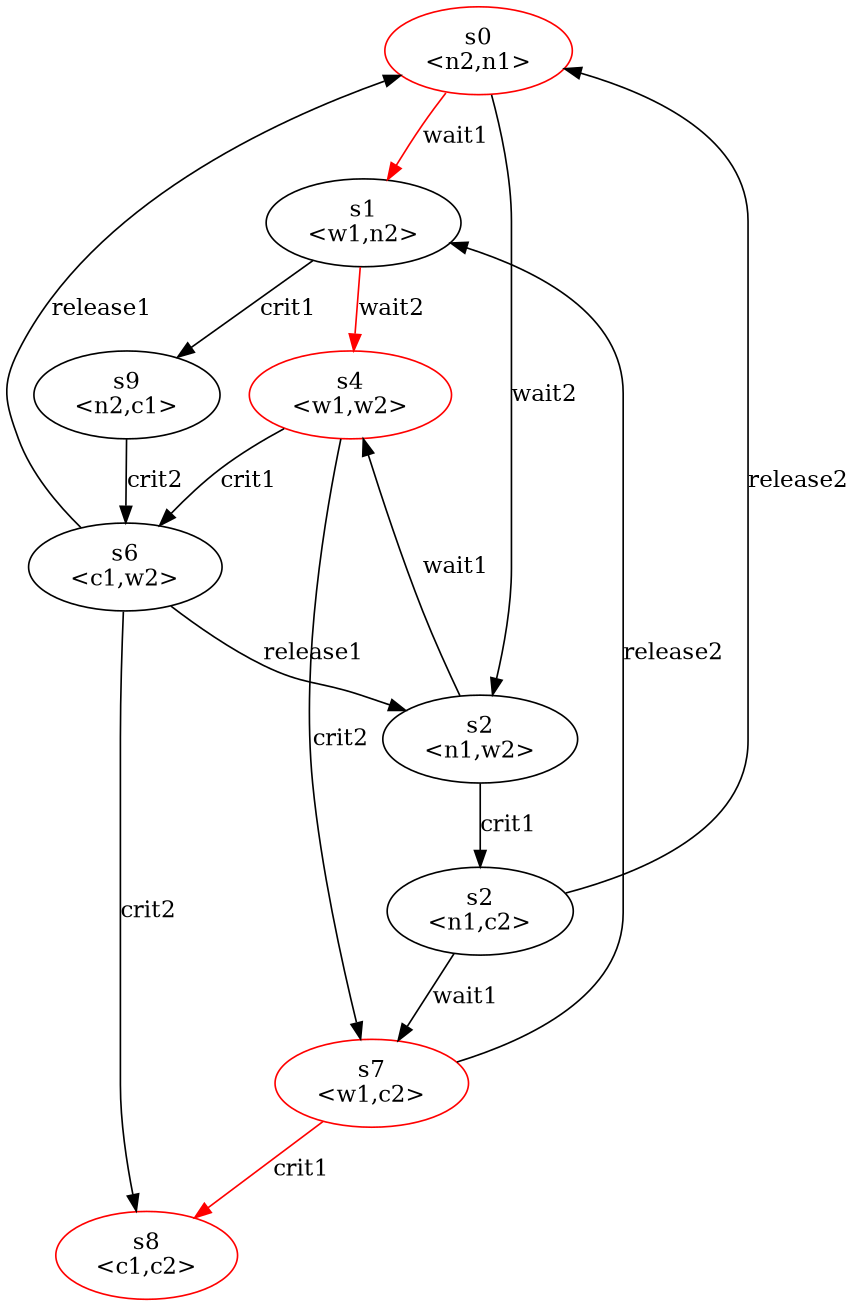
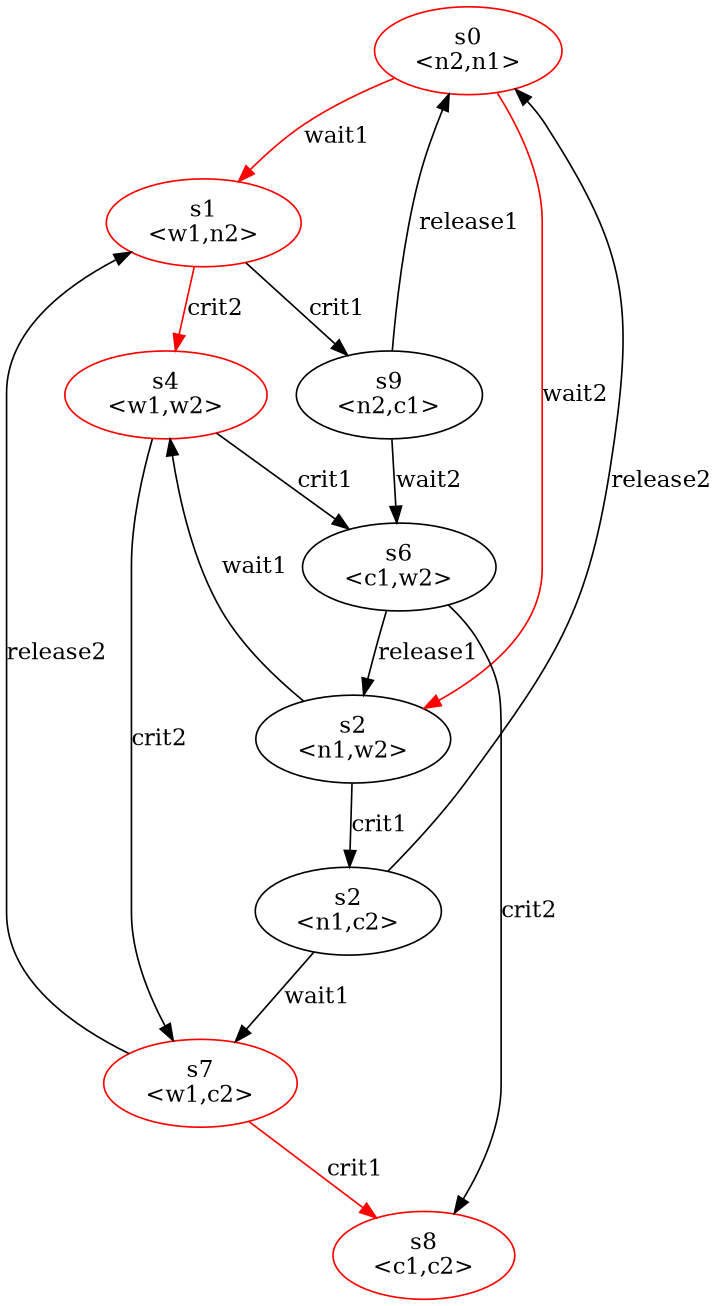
(364, 223) -> (204, 223)
(98, 246) -> (408, 228)
(392, 309) -> (215, 309)
(511, 387) -> (542, 414)
(155, 481) -> (429, 481)
